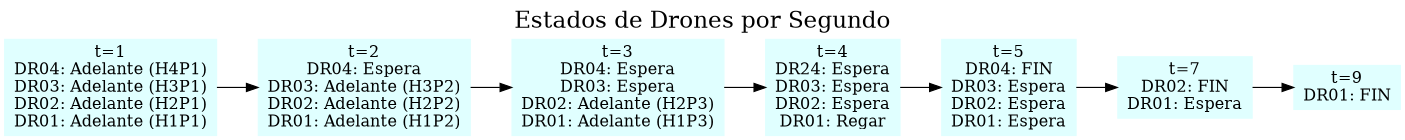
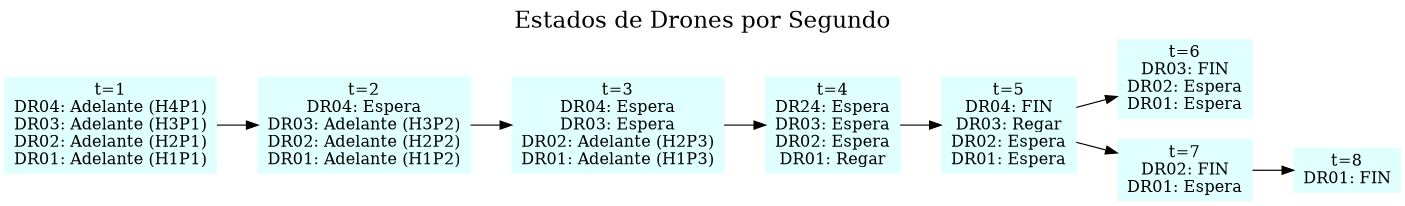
none -> (1185, 79)
(1009, 87) -> (1009, 125)
(1347, 87) -> (1347, 170)
